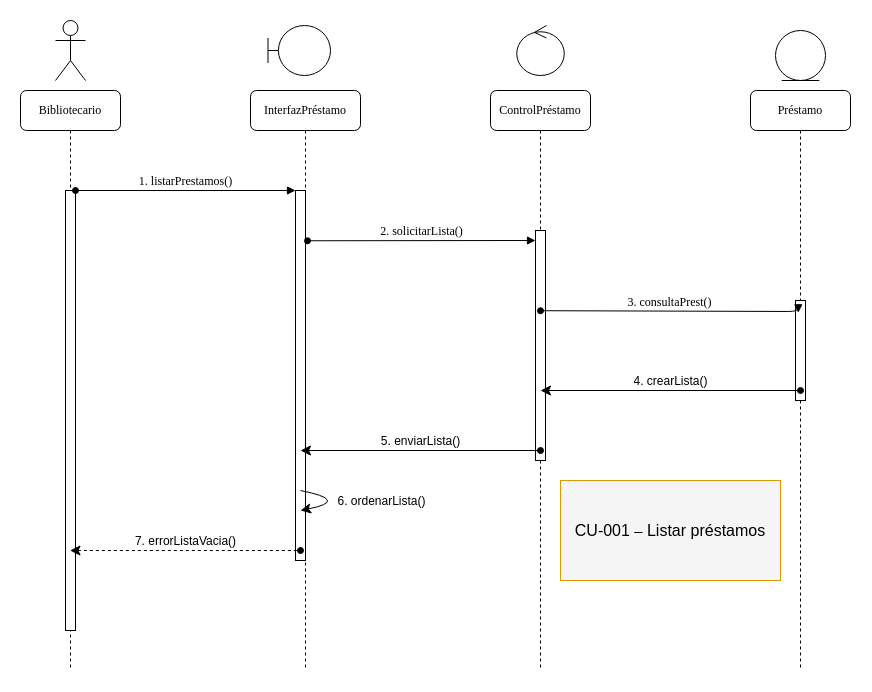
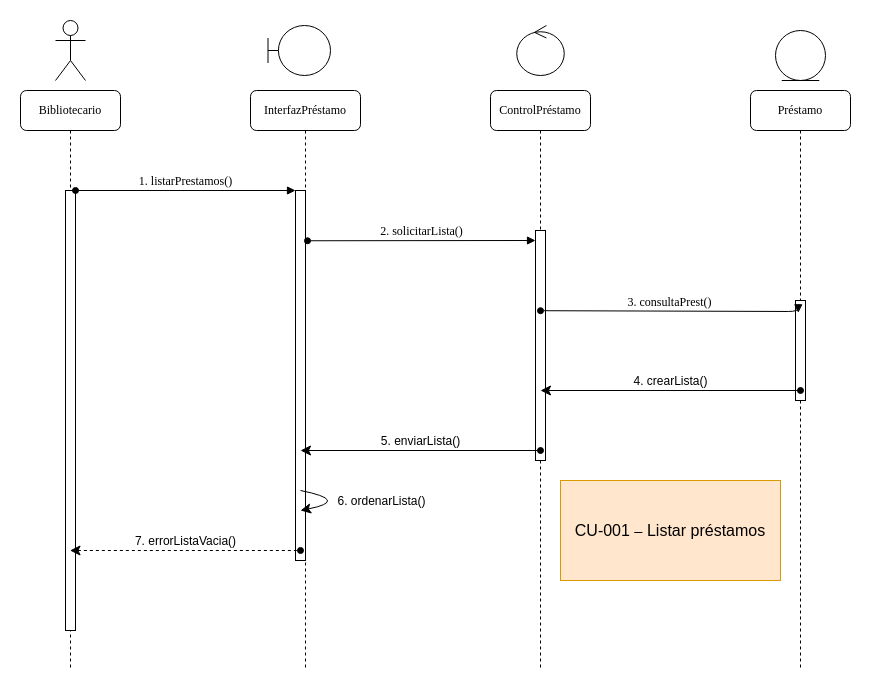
(671, 531) -> (671, 531)
